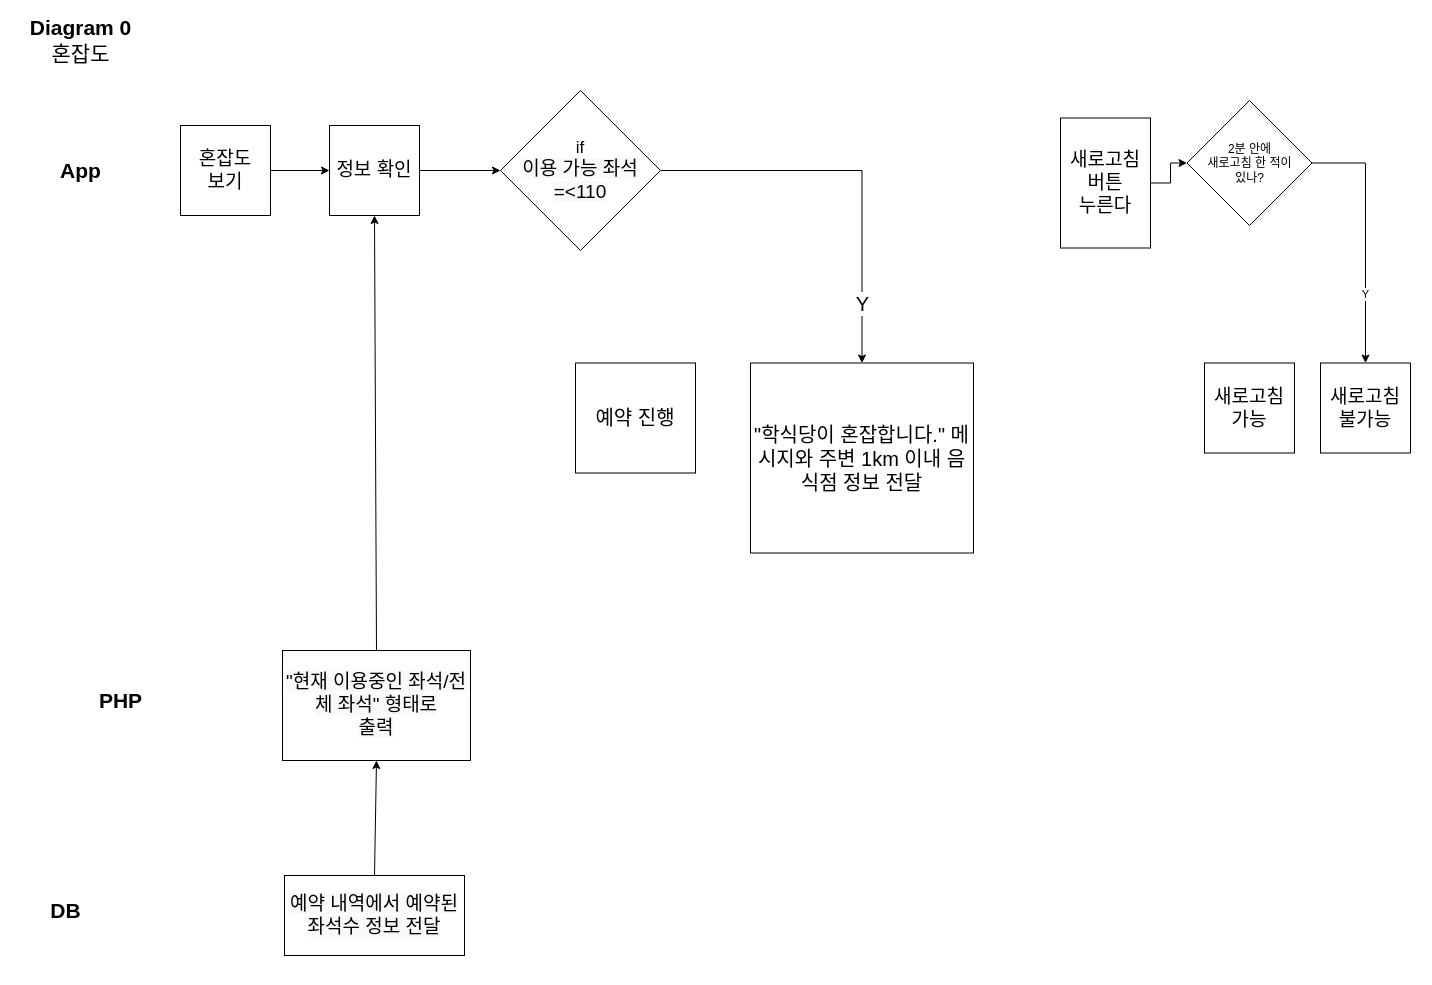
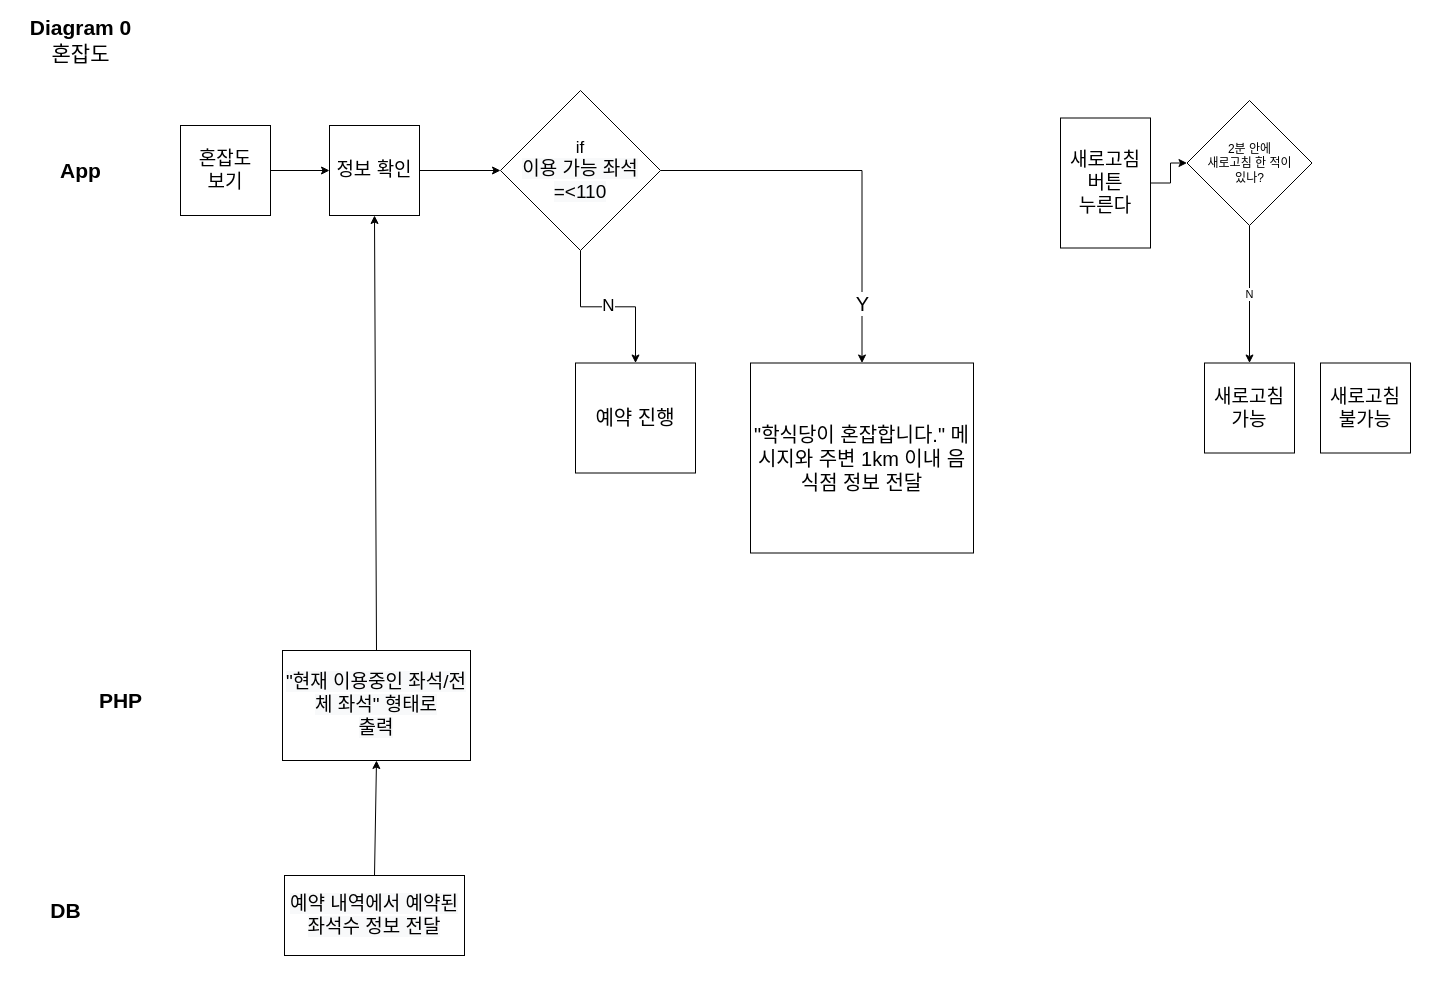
(1366, 233) -> none
none -> (1250, 291)
none -> (605, 307)
